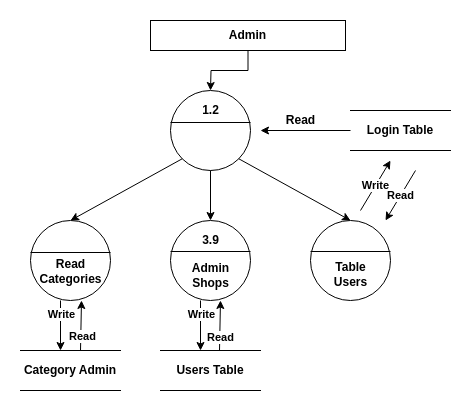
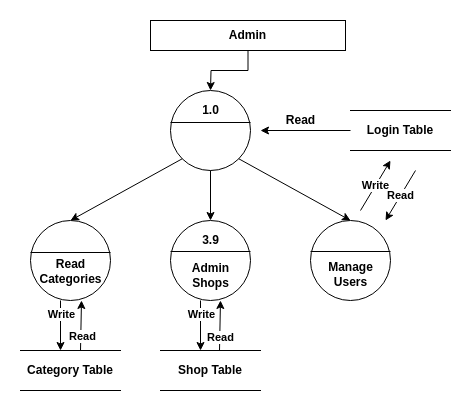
(211, 111) -> (211, 111)
(351, 275) -> (351, 275)
(71, 371) -> (71, 371)
(211, 371) -> (211, 371)
